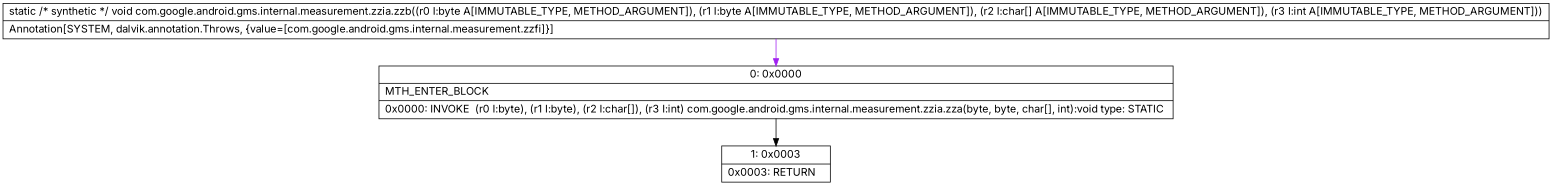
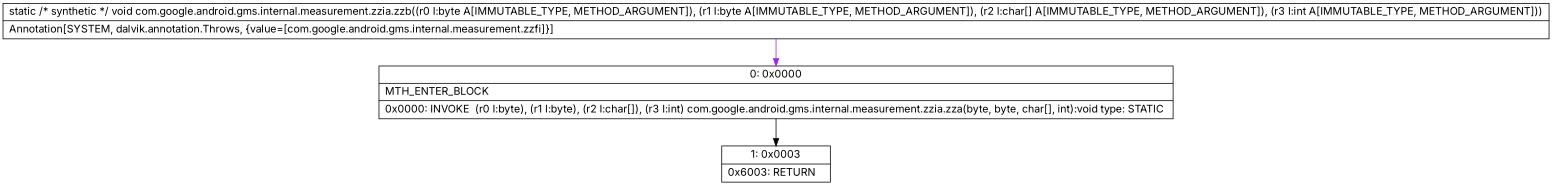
(776, 173) -> (776, 173)
